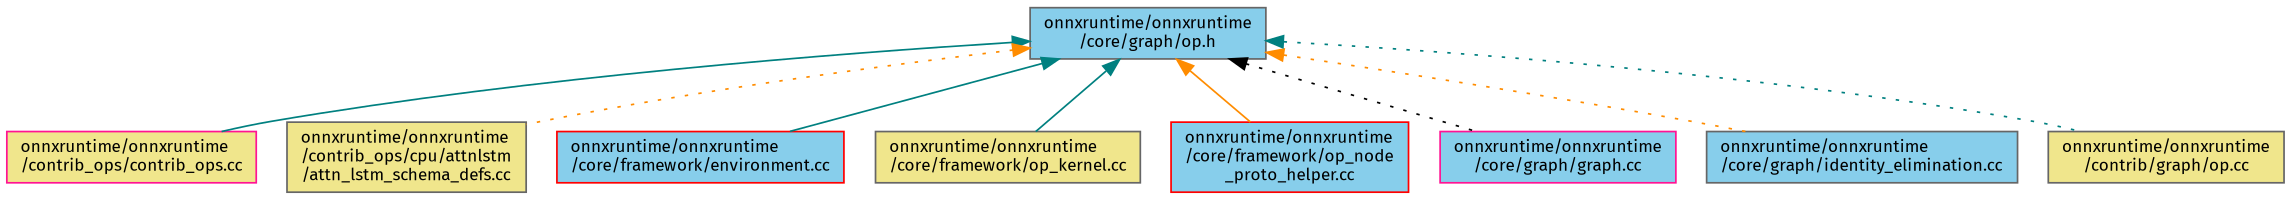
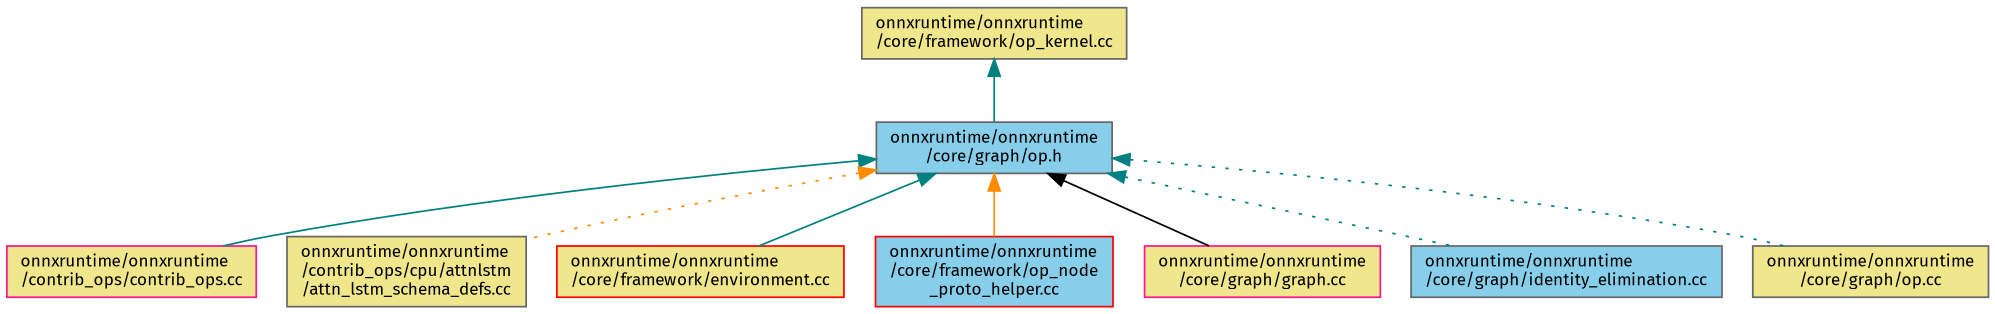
(1515, 91) -> (1289, 211)
(1361, 98) -> (1136, 213)
(1071, 101) -> (994, 99)
(700, 157) -> (700, 272)
(1558, 157) -> (1262, 272)
(2166, 157) -> (1871, 272)
